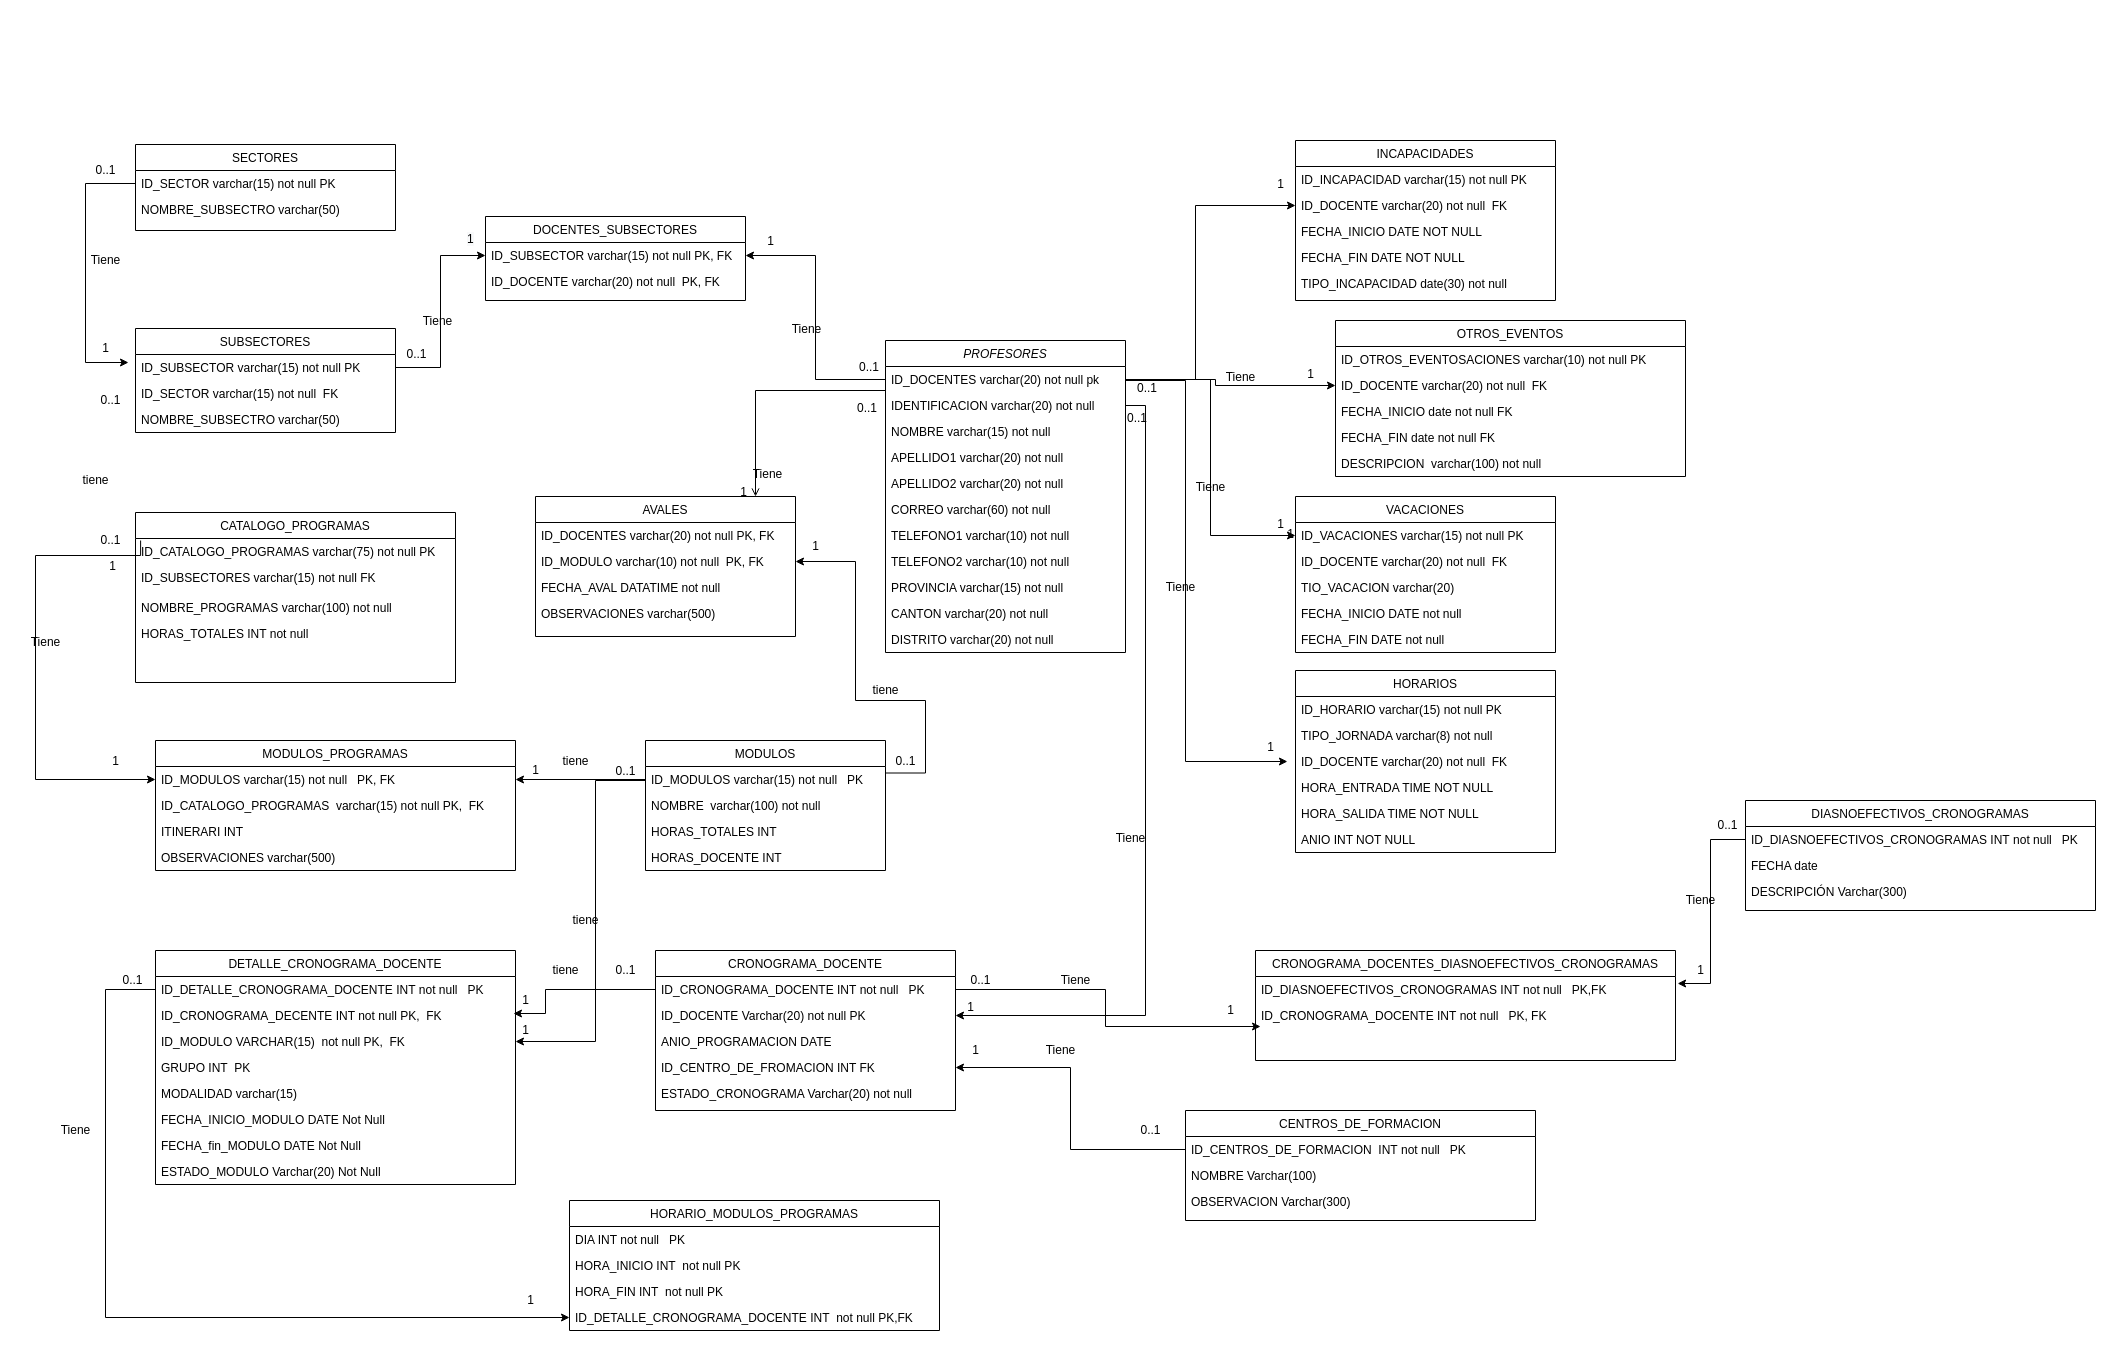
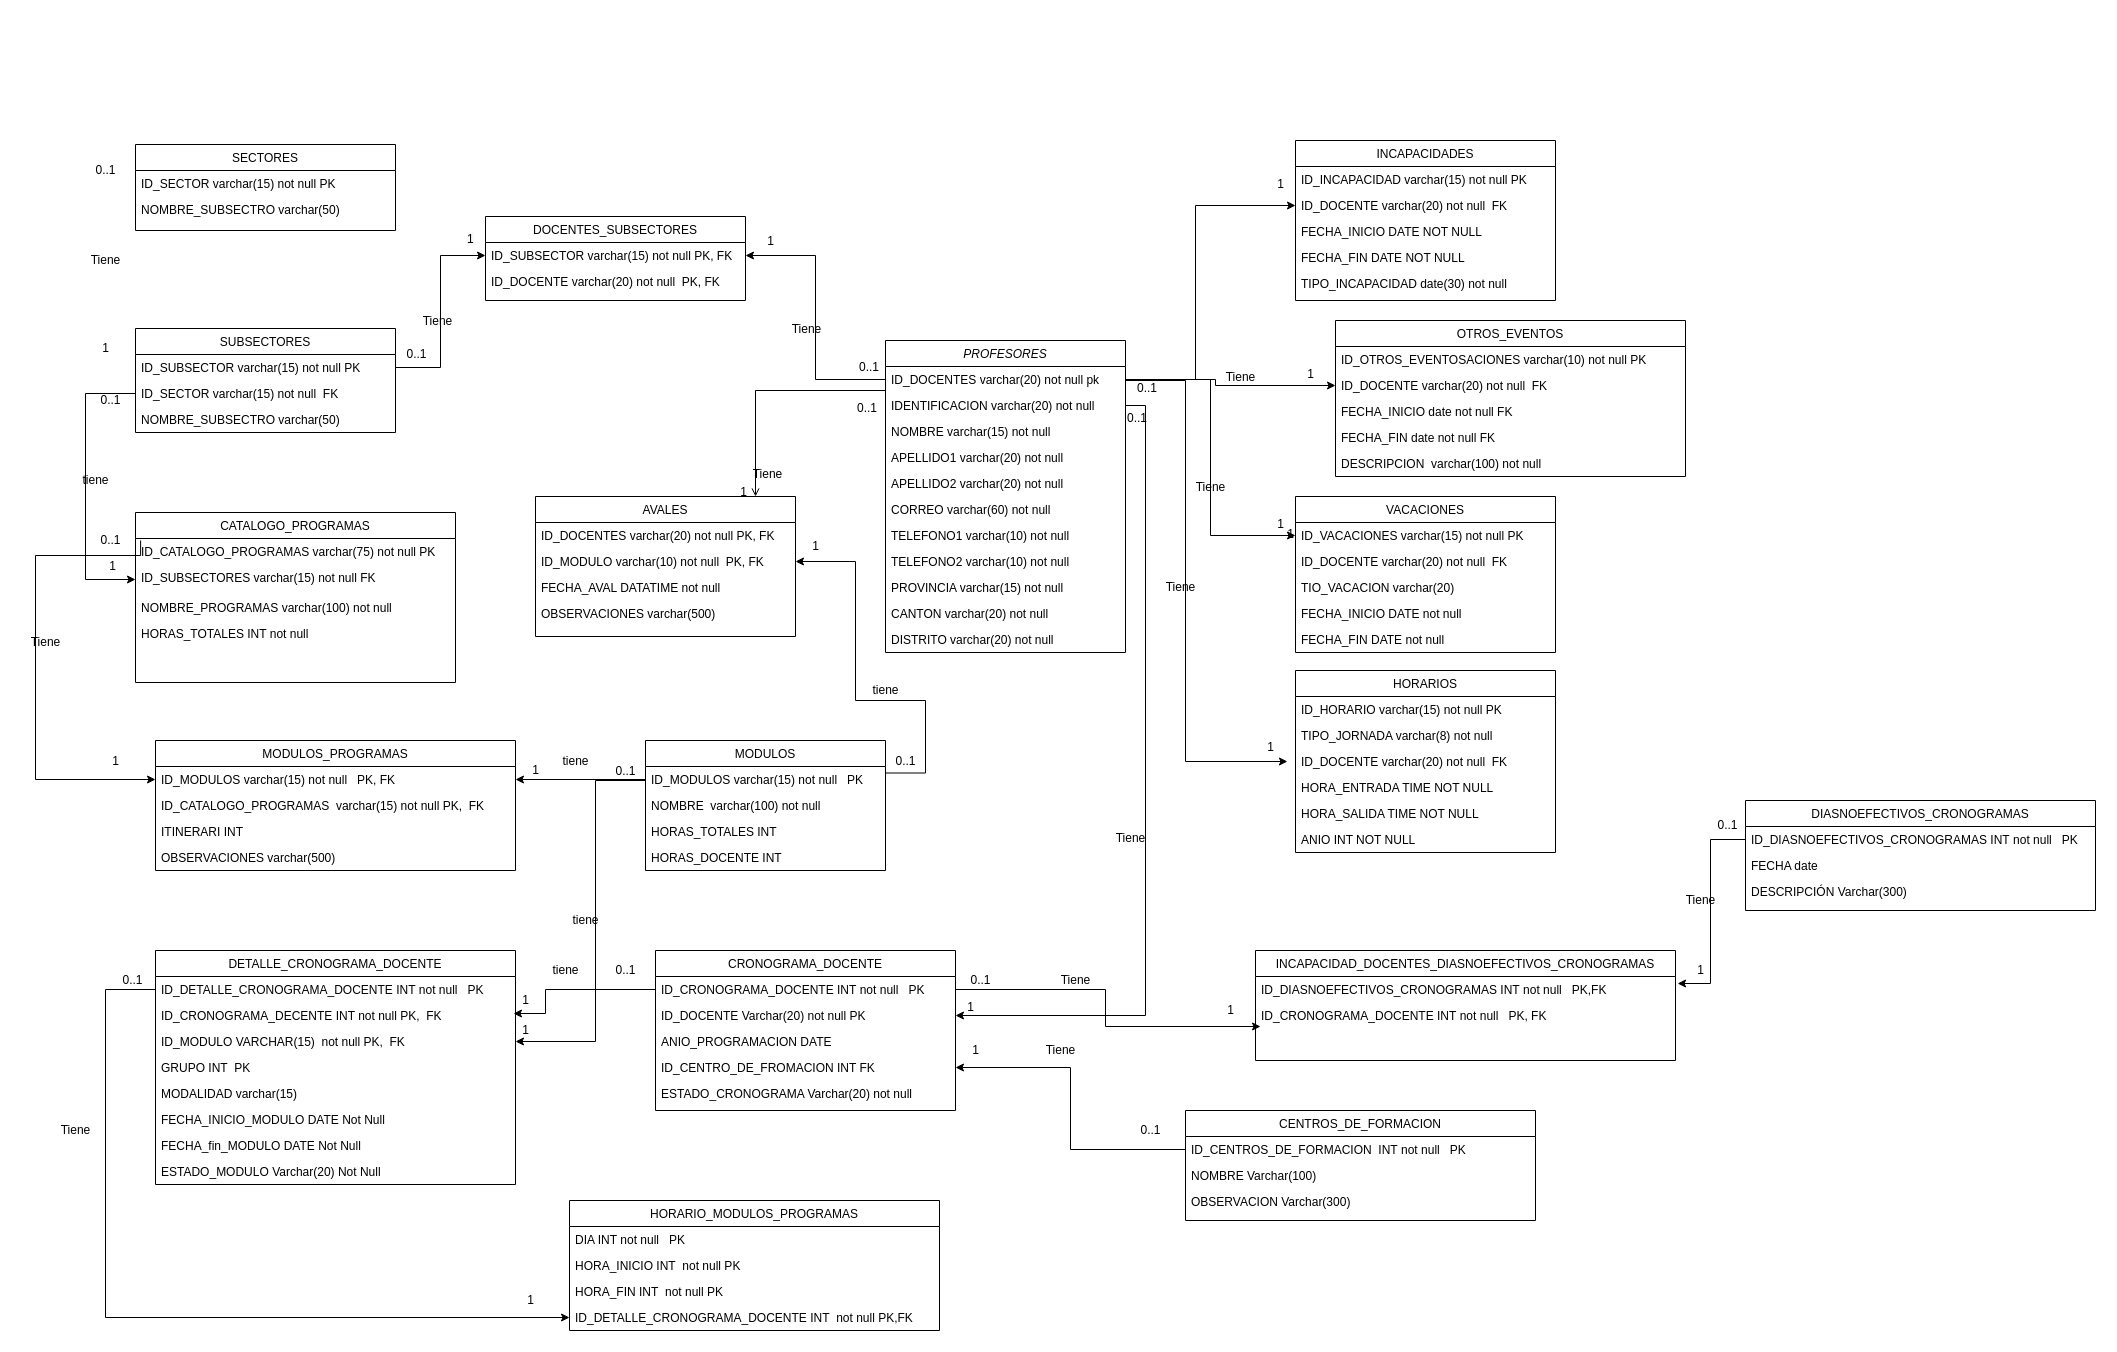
(86, 268) -> none
none -> (86, 485)
(1465, 964) -> (1465, 964)
